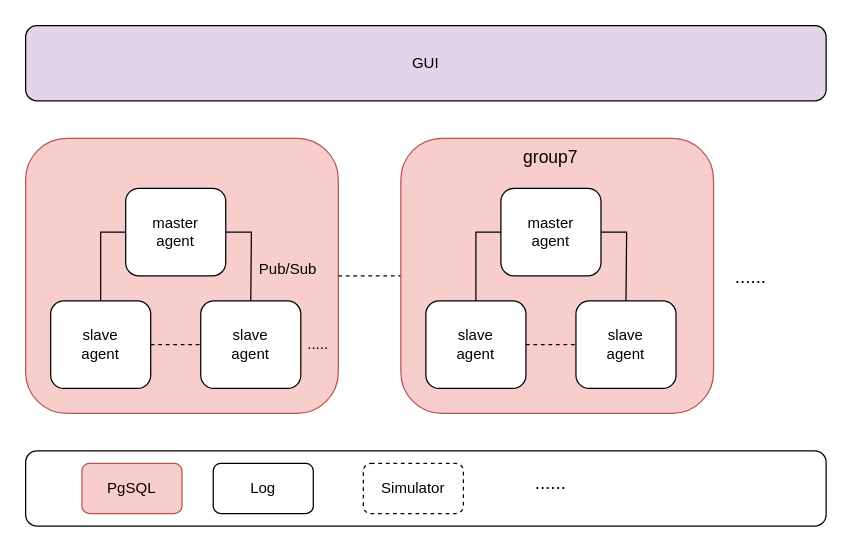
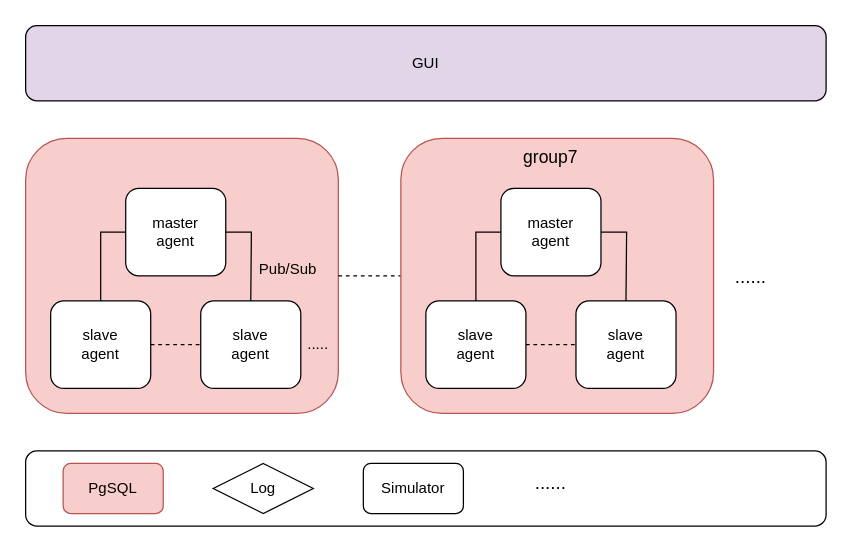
(132, 488) -> (113, 488)
(263, 488) -> (263, 488)
(413, 488) -> (413, 488)
